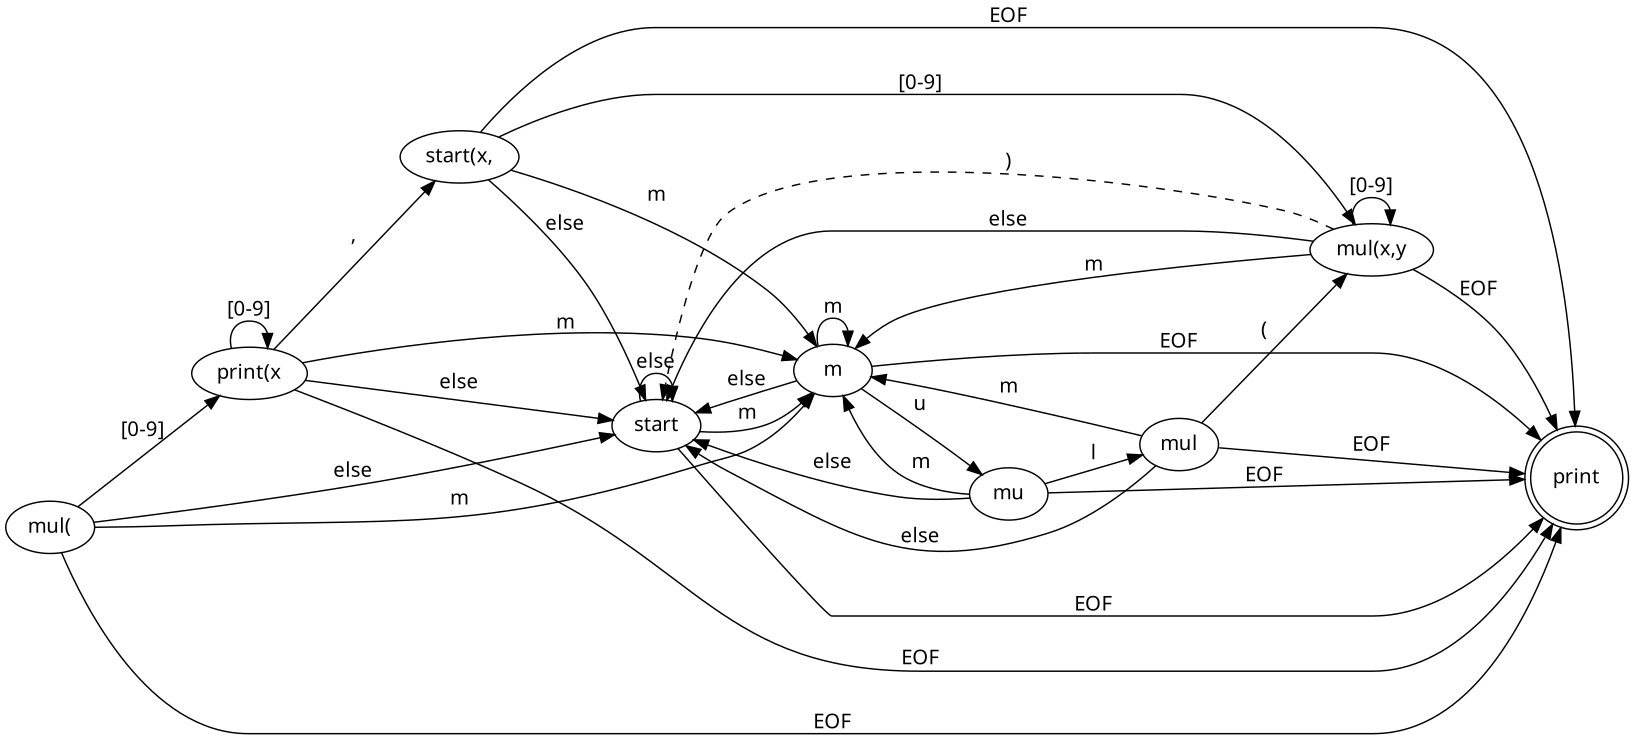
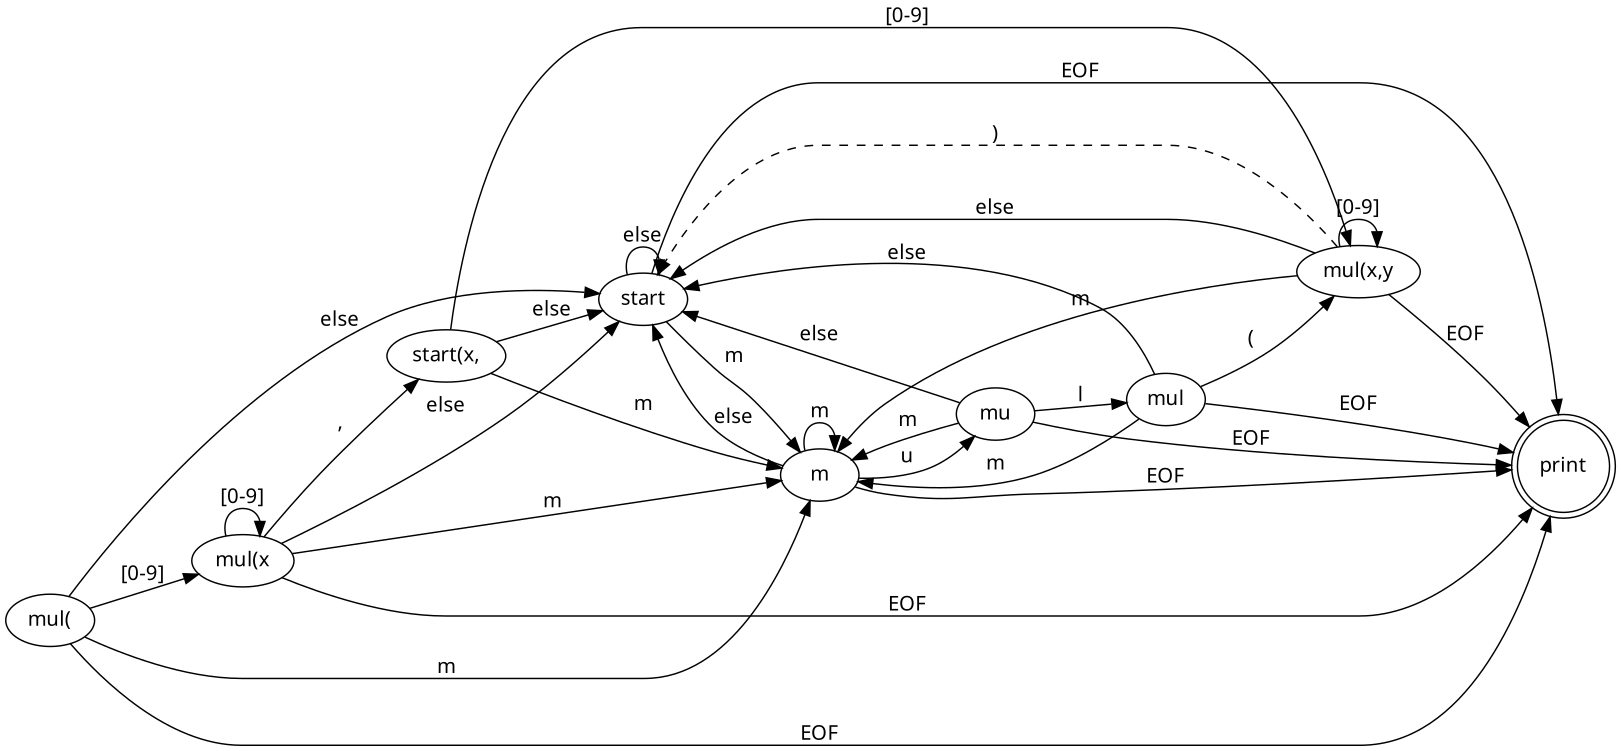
(1147, 28) -> none
(250, 373) -> (243, 561)
